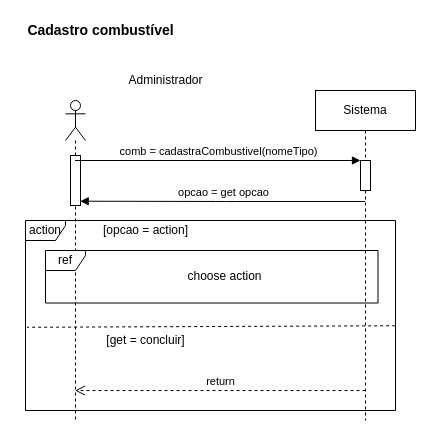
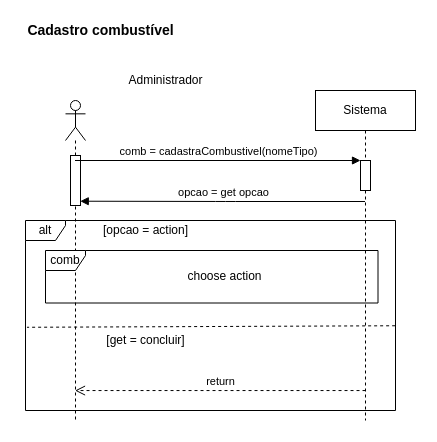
(46, 231) -> (46, 231)
(66, 261) -> (66, 261)
